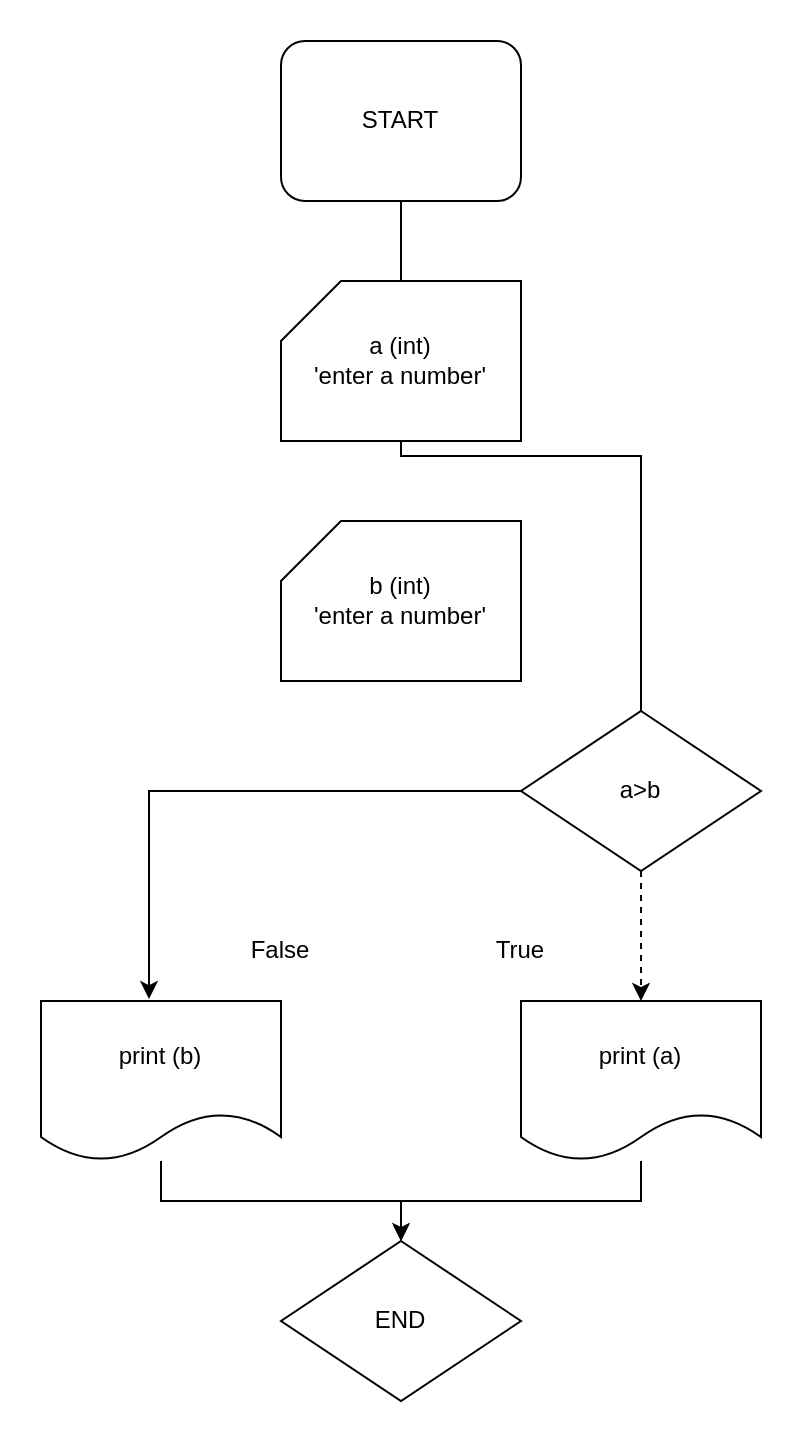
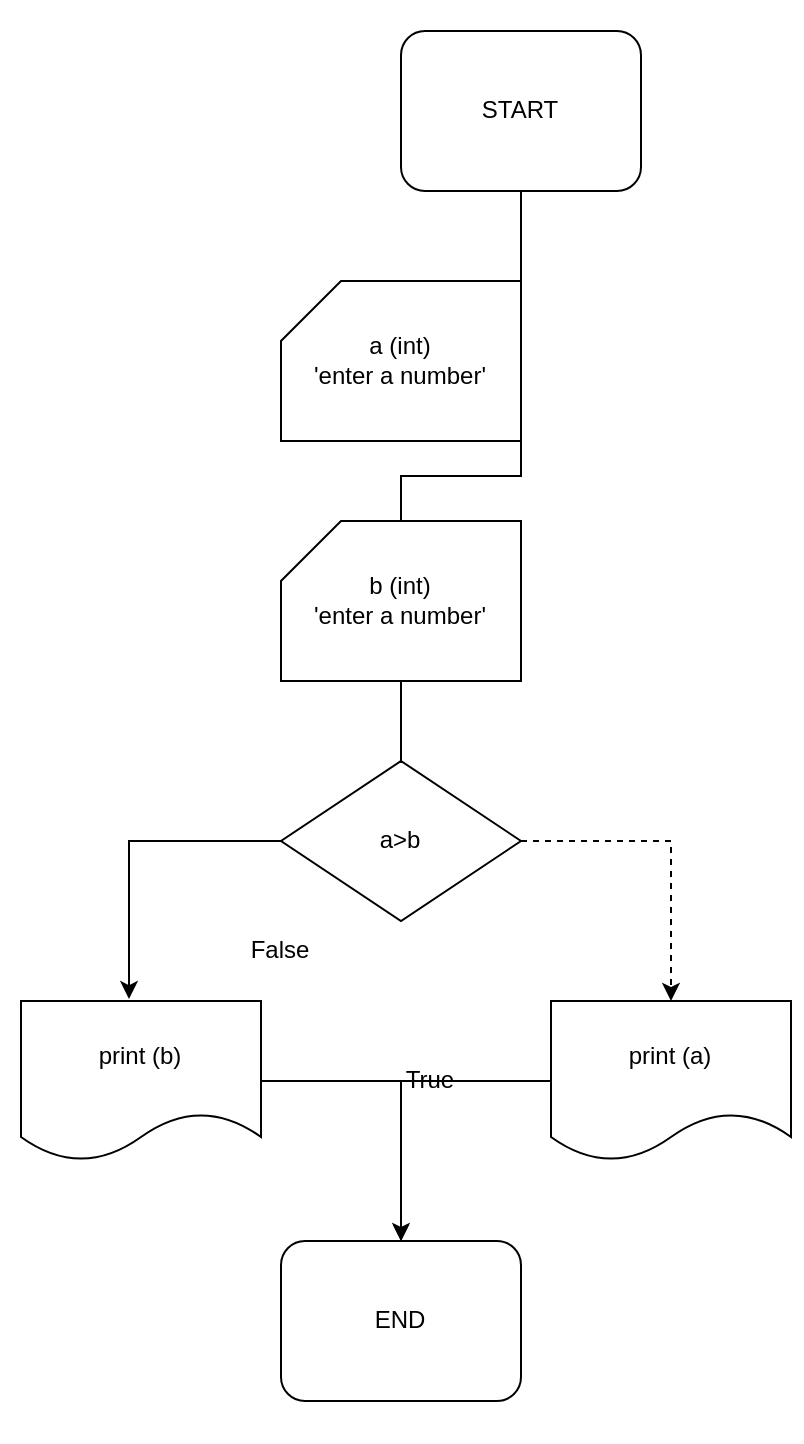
(401, 121) -> (521, 111)
(641, 791) -> (401, 841)
(521, 951) -> (431, 1081)
(161, 1081) -> (141, 1081)
(641, 1081) -> (671, 1081)
(401, 1321) -> (401, 1321)
